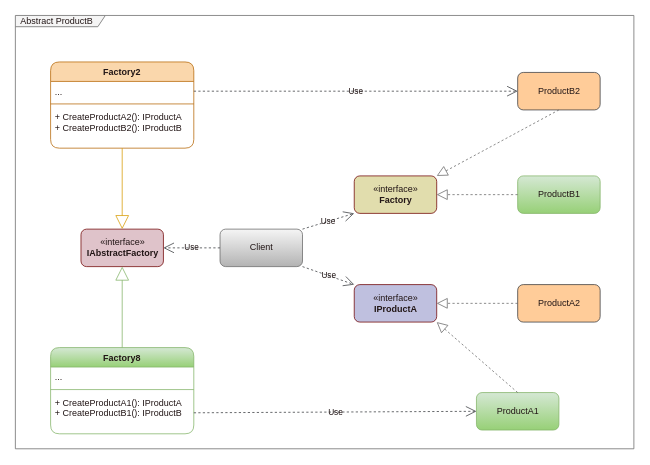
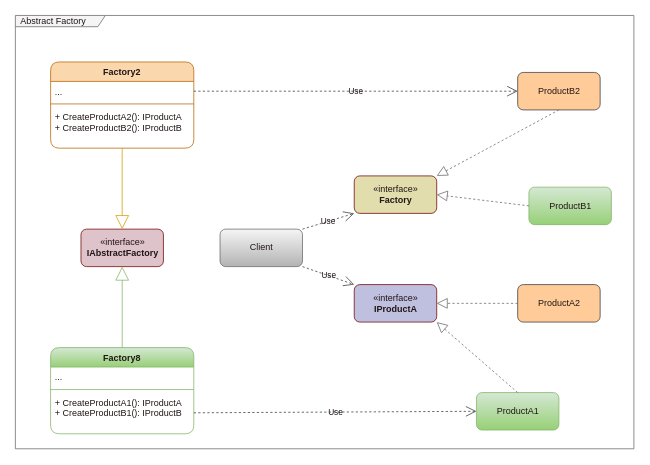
(62, 21) -> (60, 21)
(559, 195) -> (570, 206)
(192, 248) -> none
